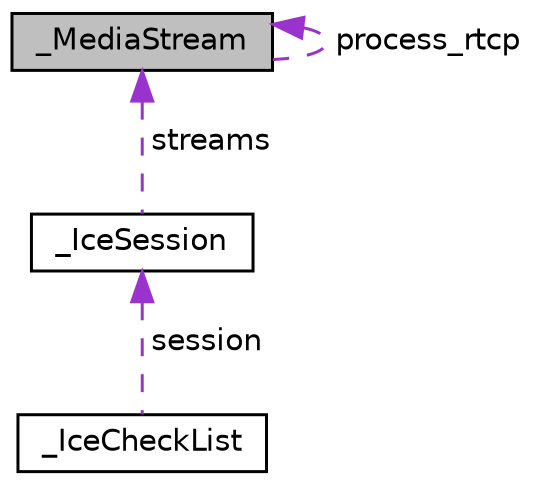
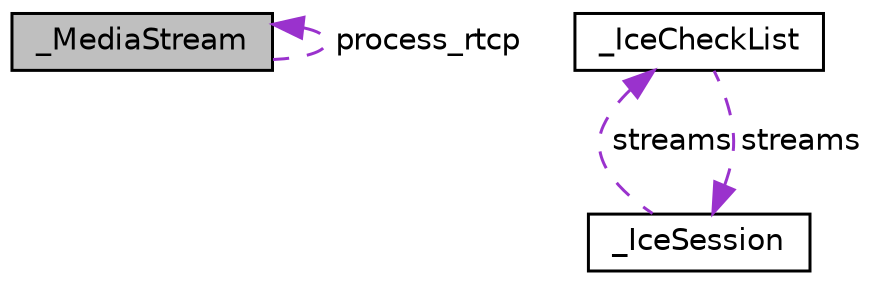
(142, 158) -> (602, 157)
(202, 343) -> (797, 142)
